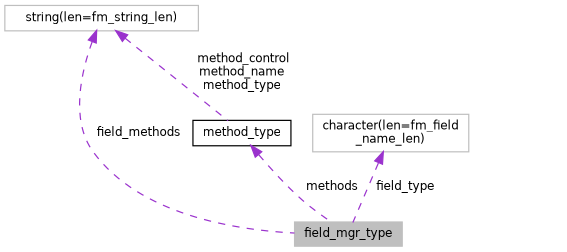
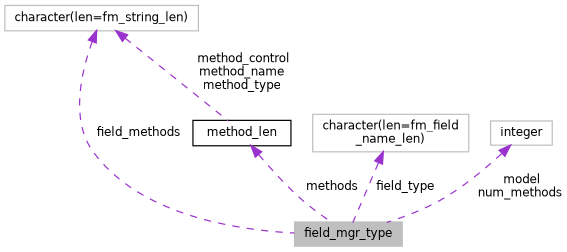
(102, 18) -> (102, 18)
(242, 133) -> (242, 133)
none -> (521, 133)
